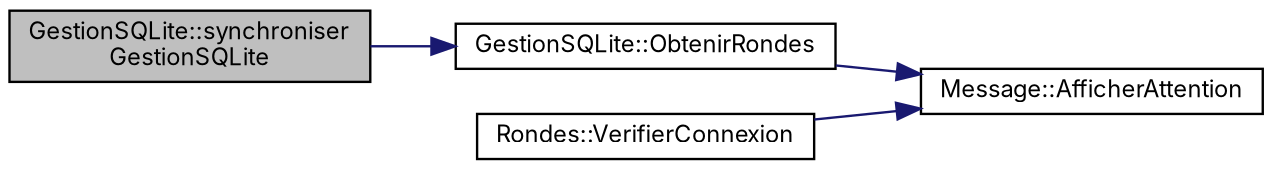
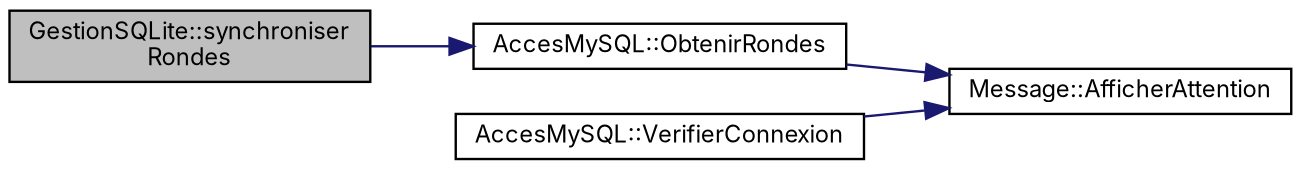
(190, 46) -> (190, 46)
(646, 46) -> (660, 46)
(646, 136) -> (660, 136)
